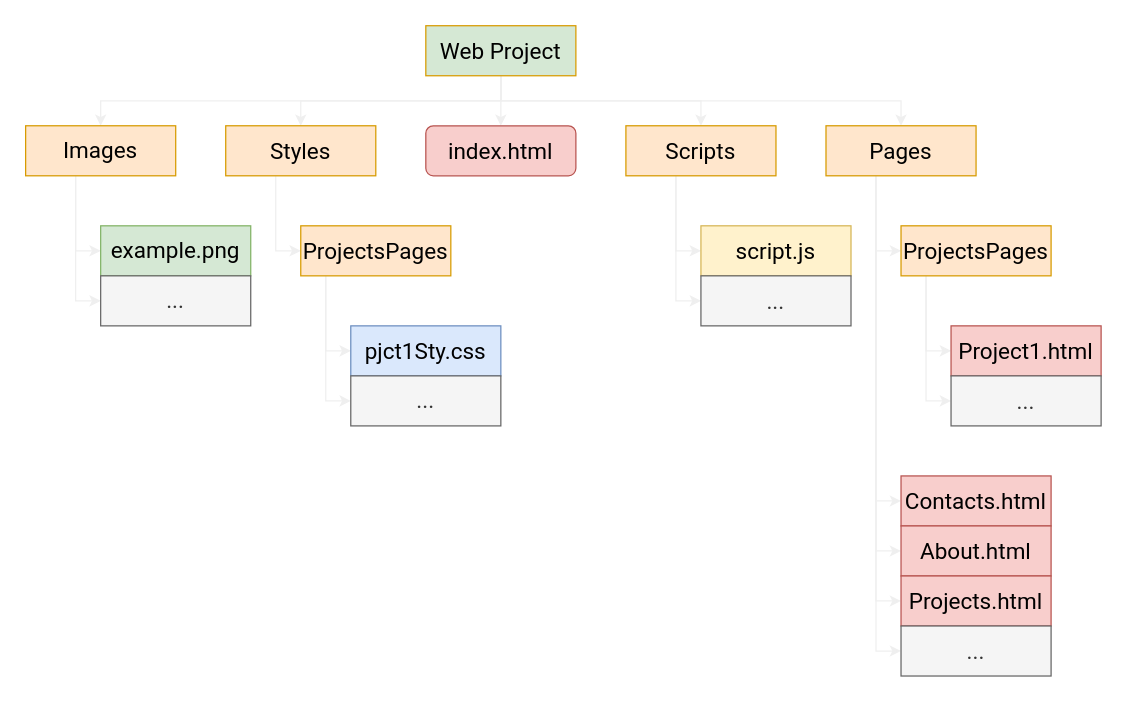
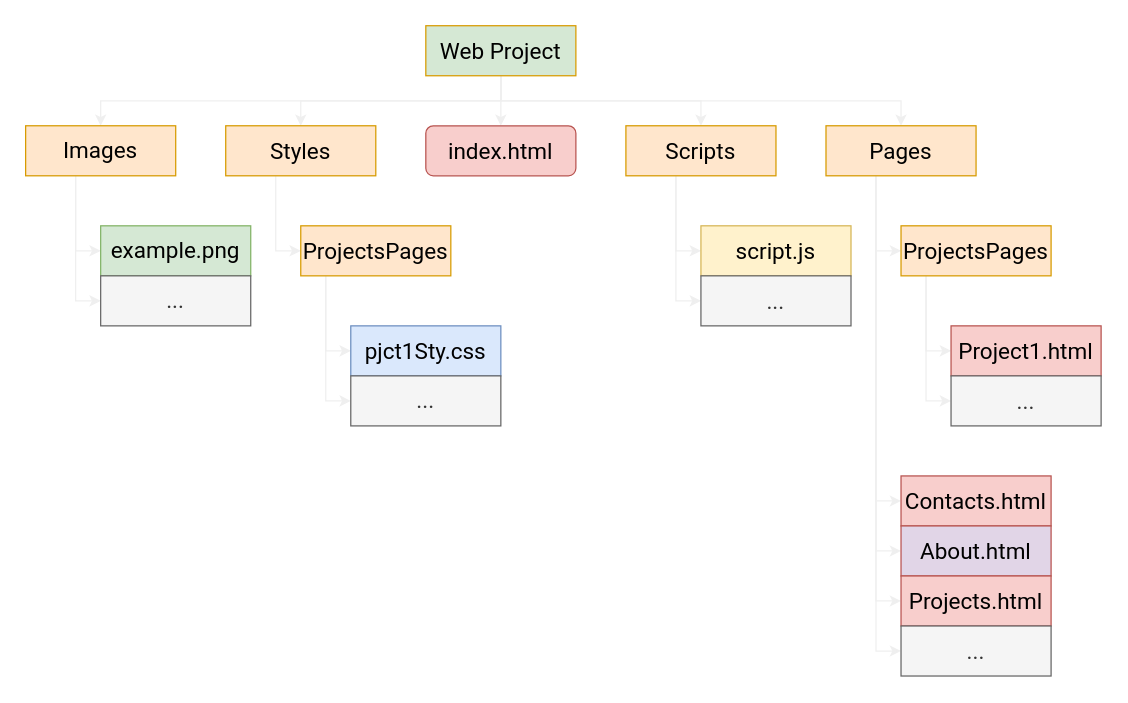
(976, 551) -> (976, 551)
